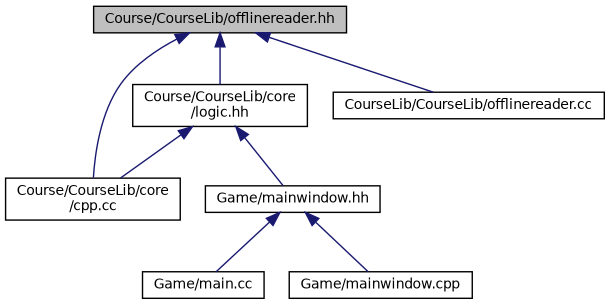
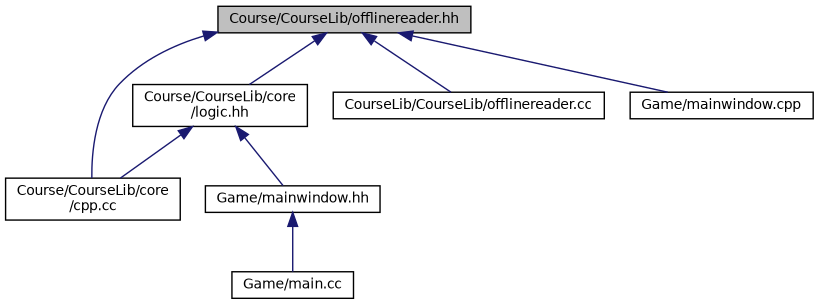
(342, 247) -> (540, 64)
